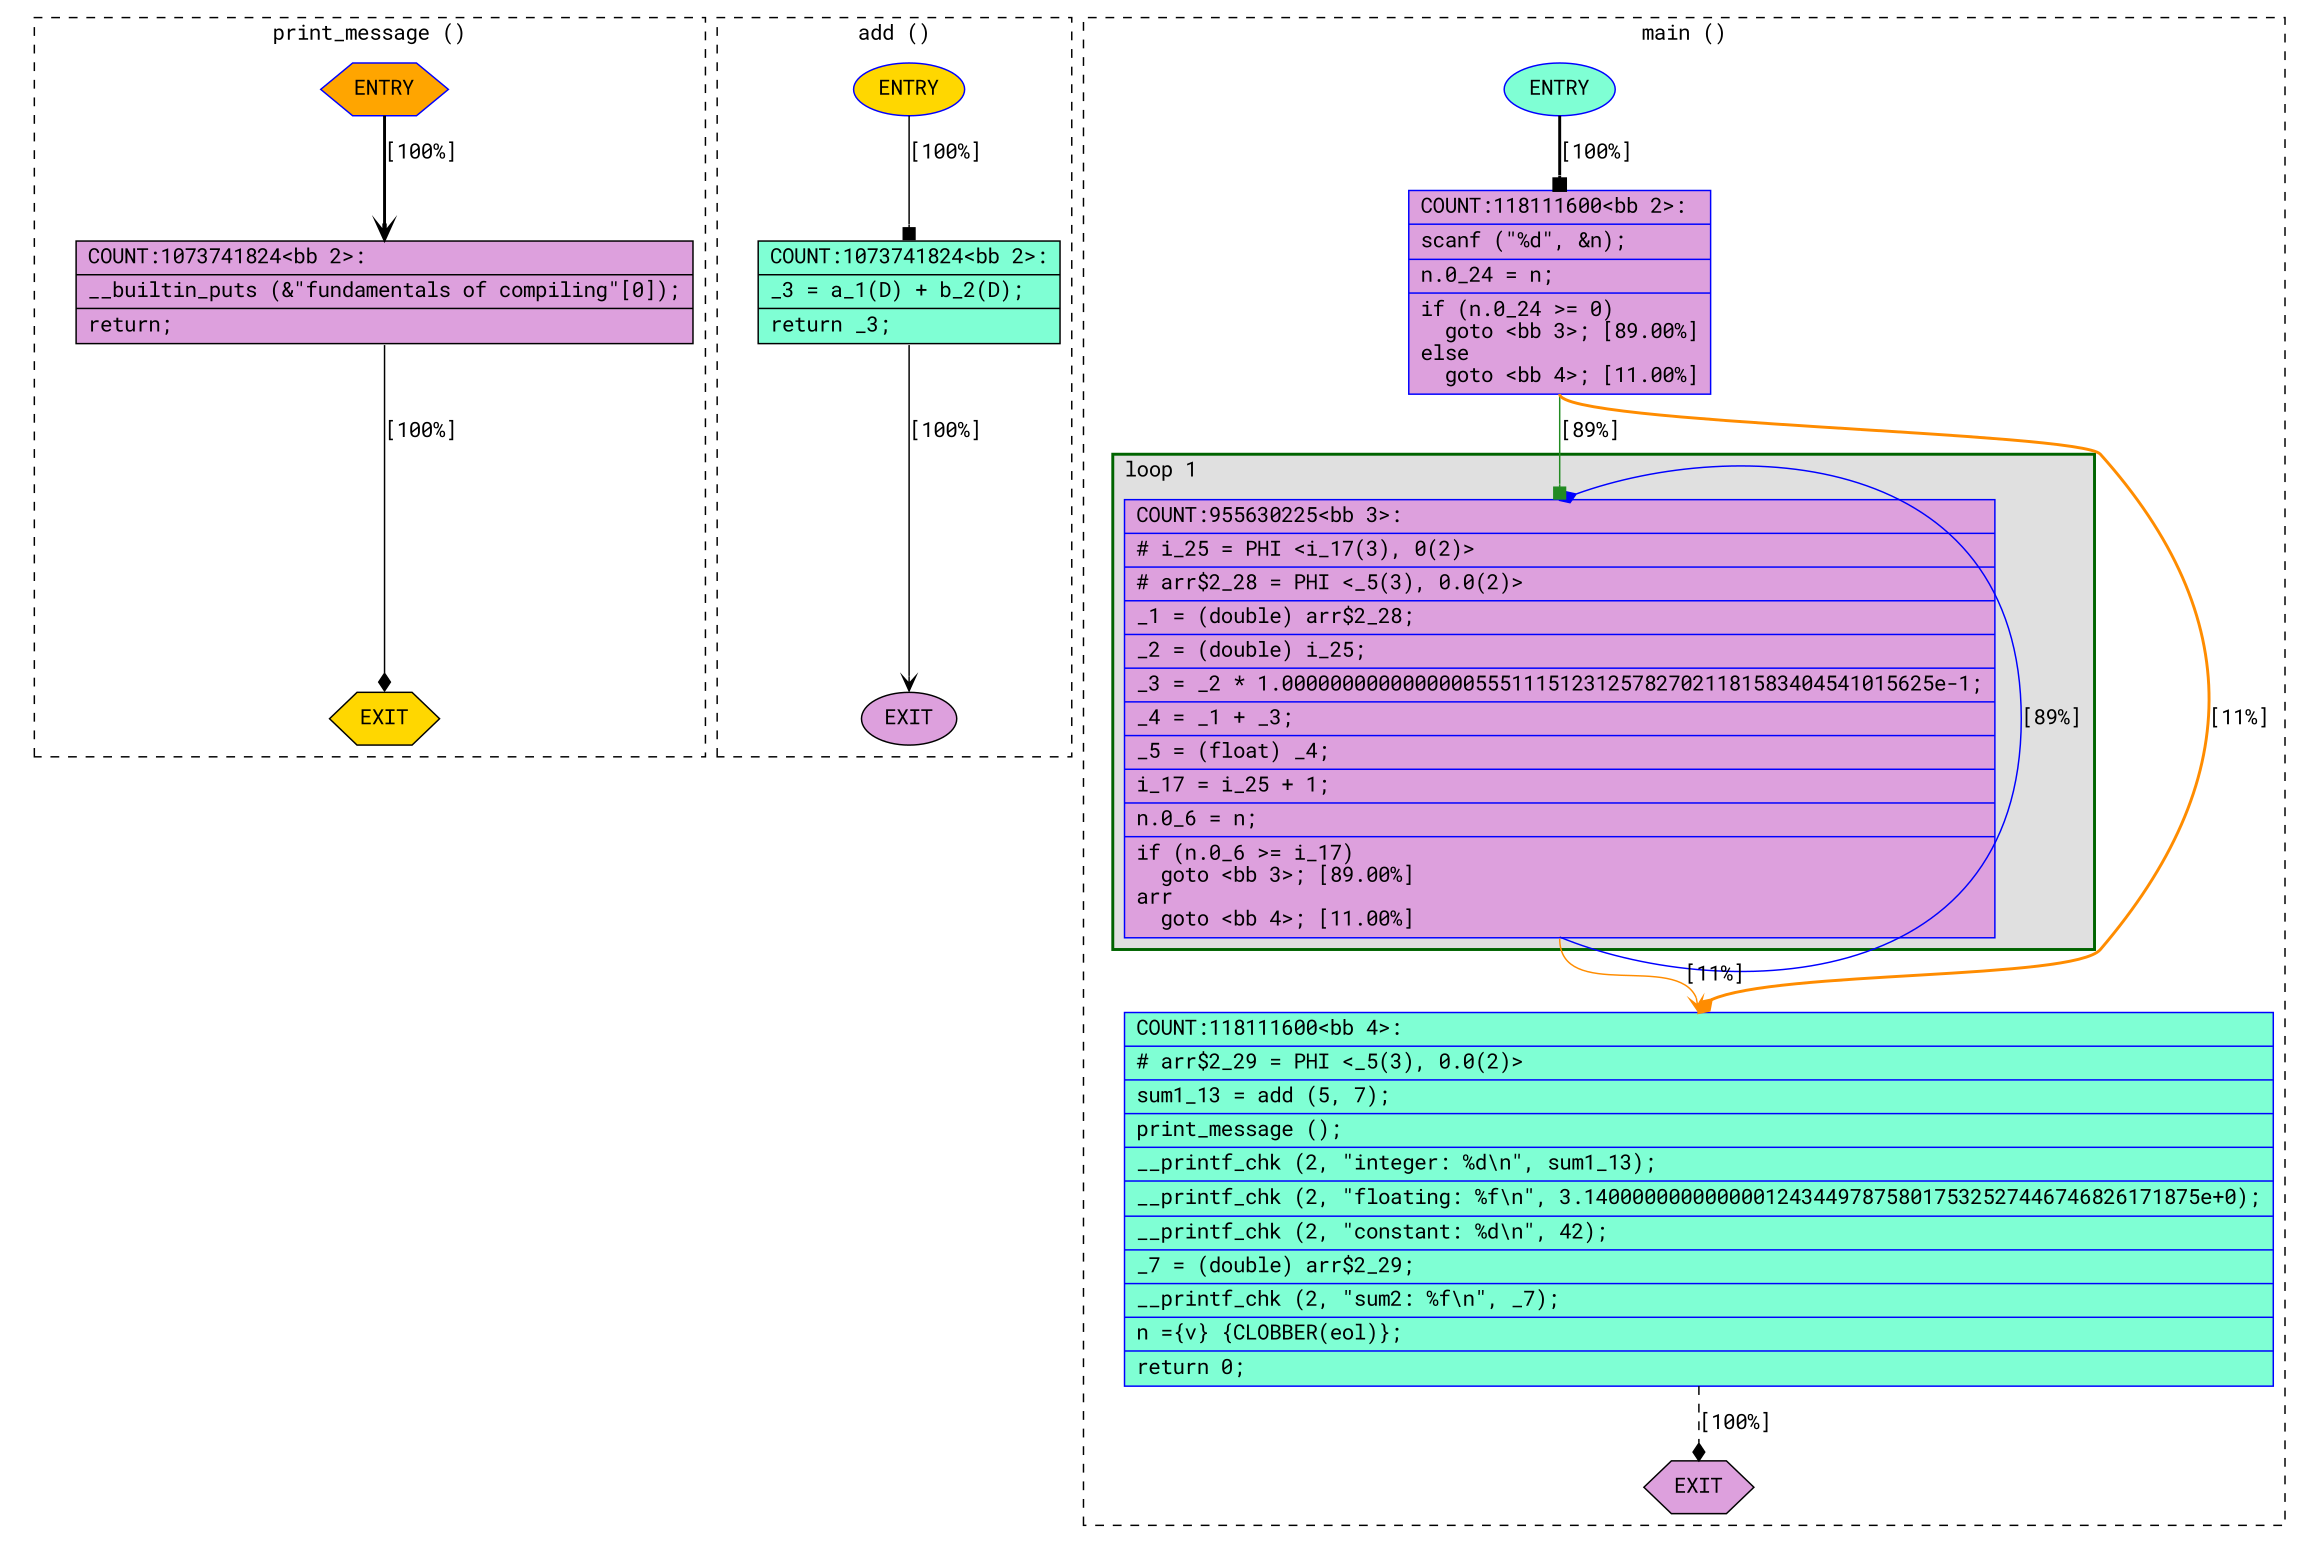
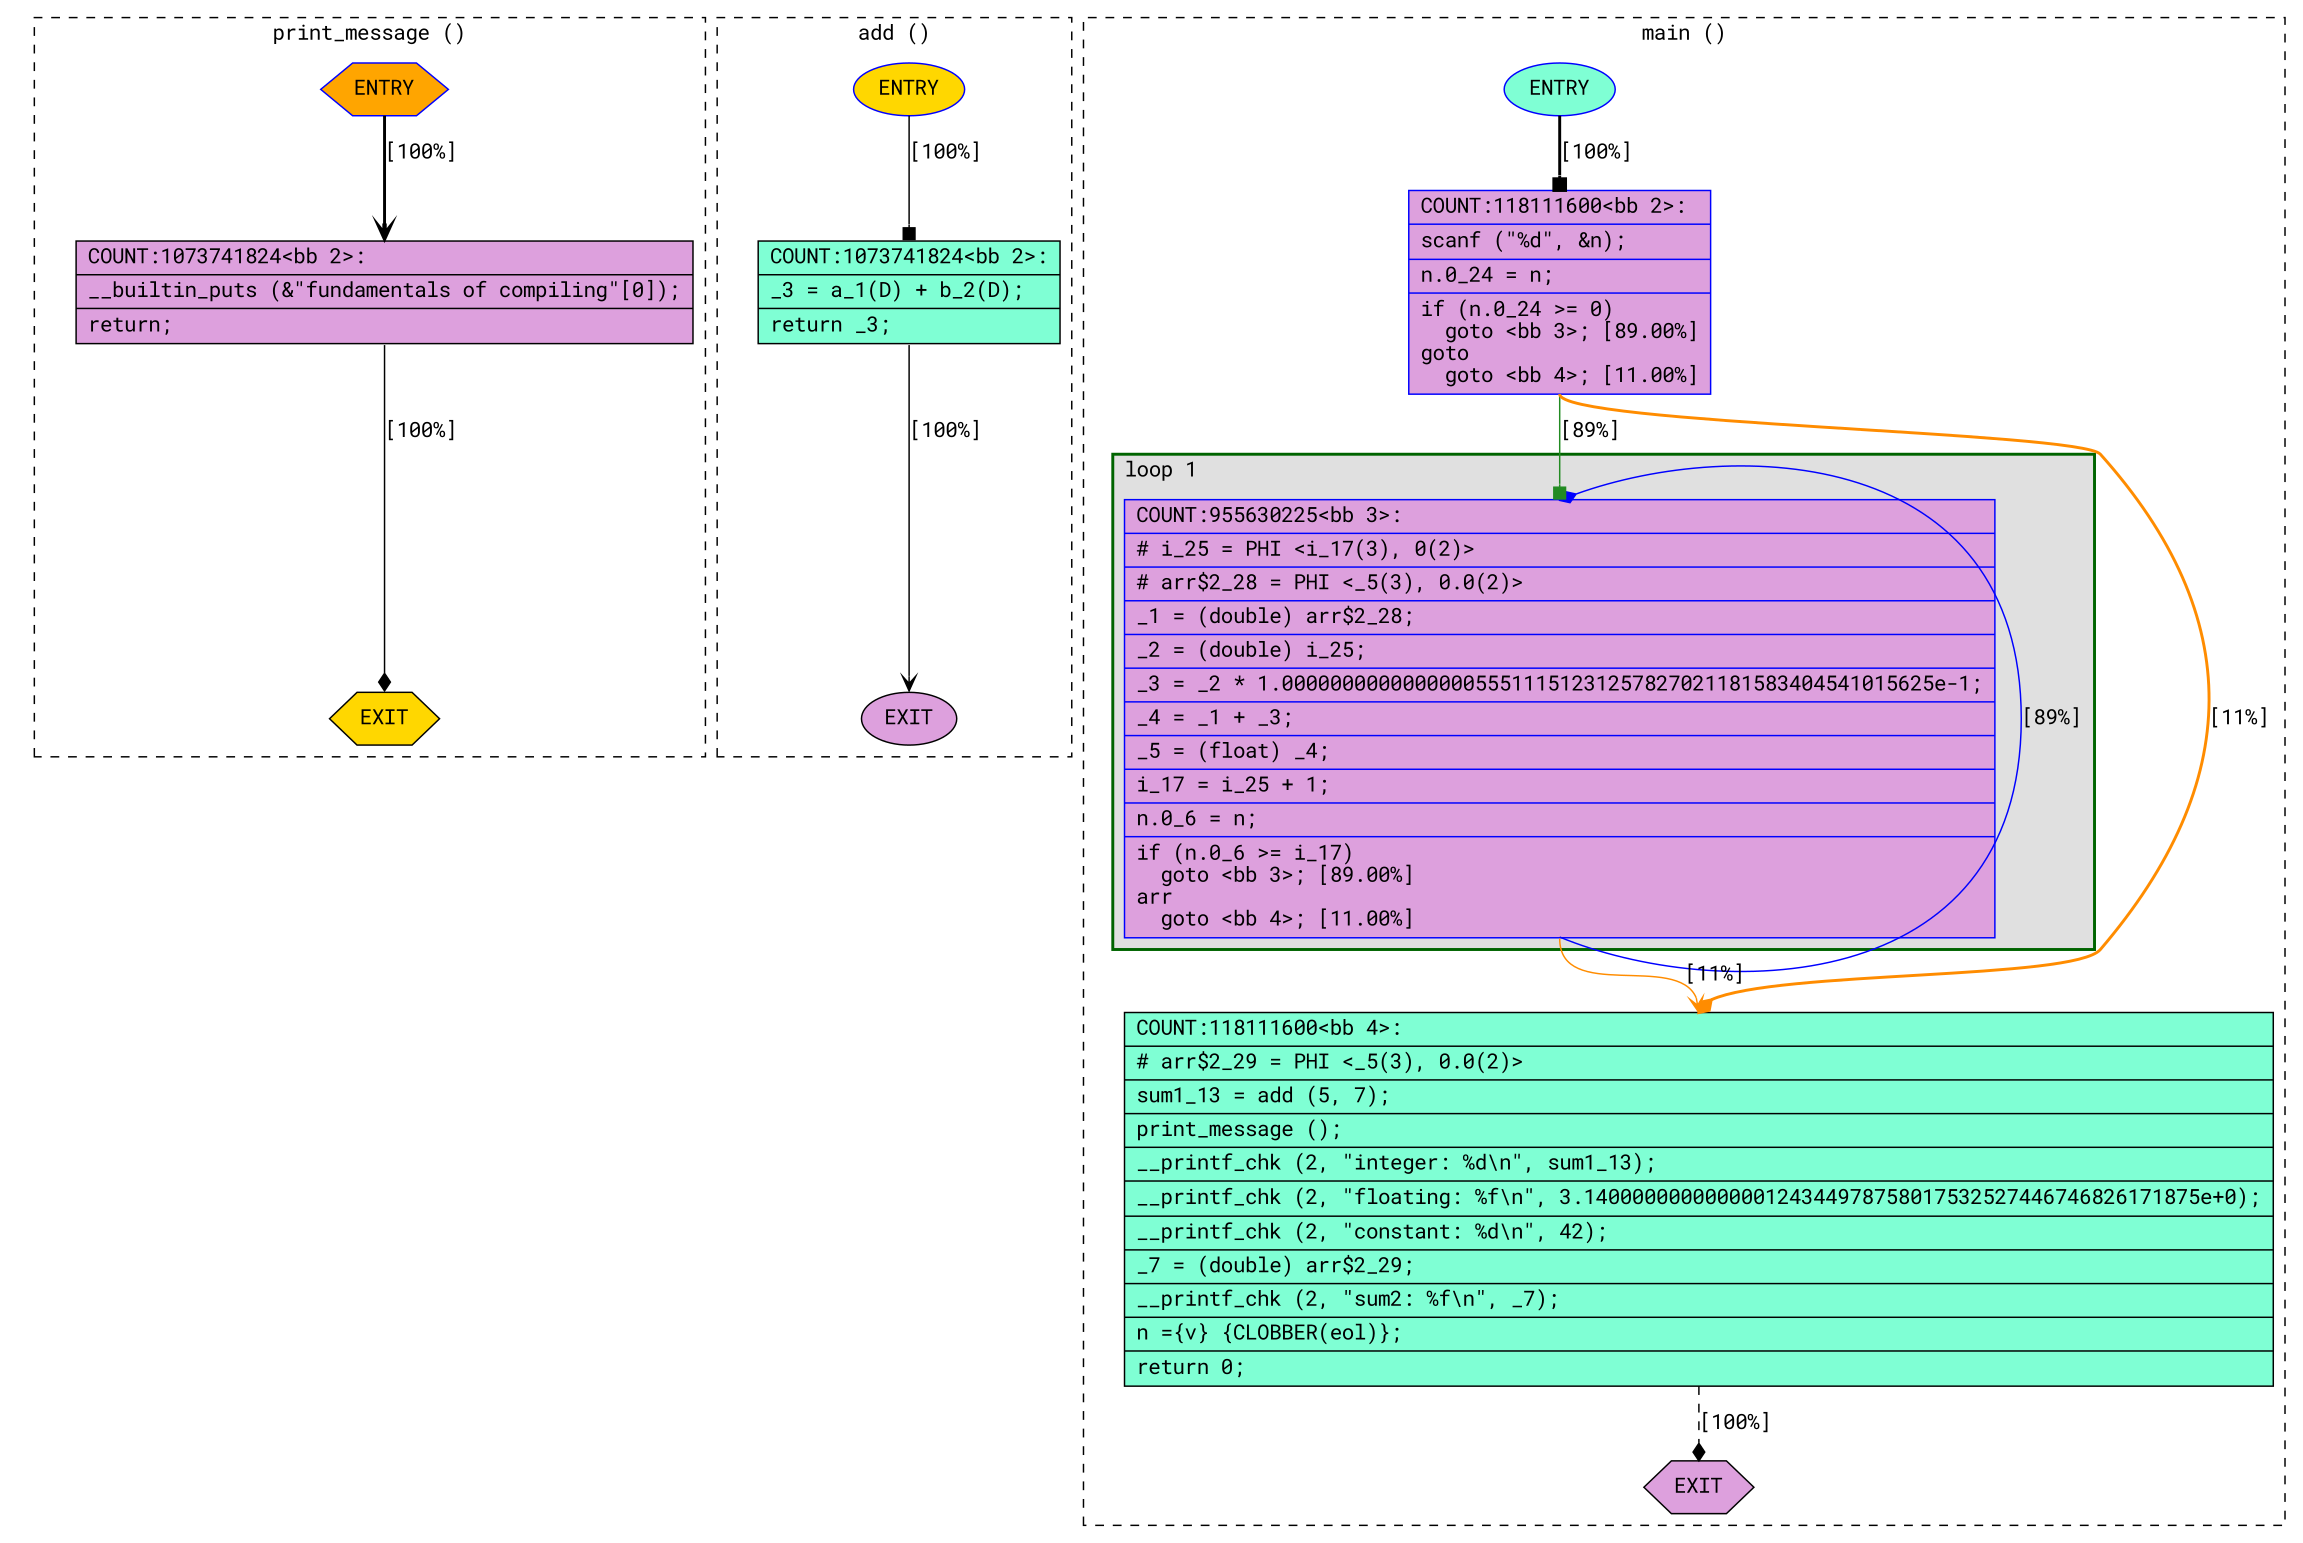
(1445, 354) -> (1445, 354)
(1699, 1199) -> (1699, 1199)
